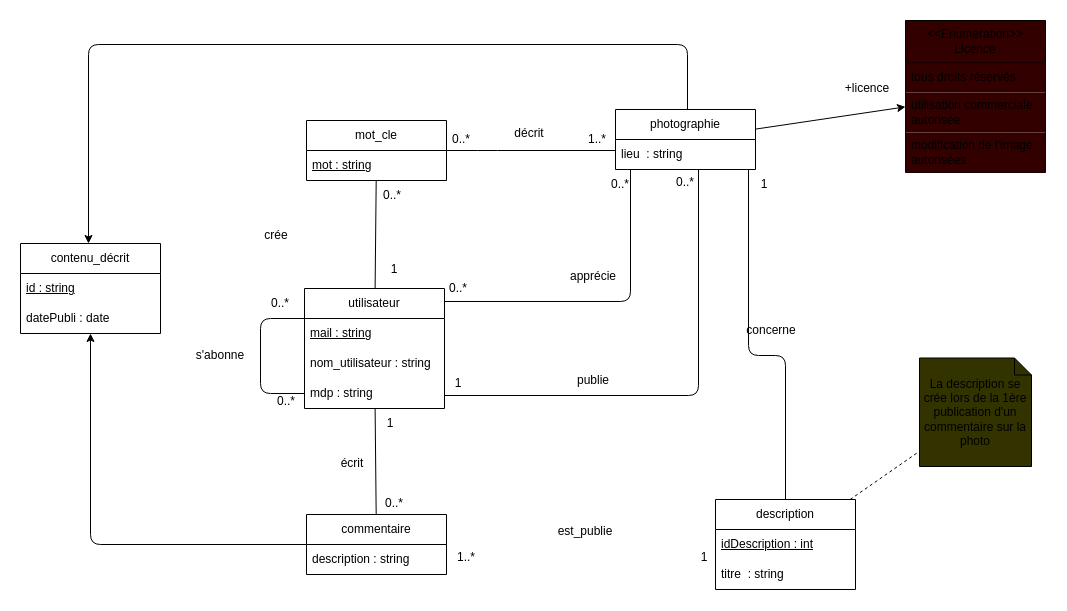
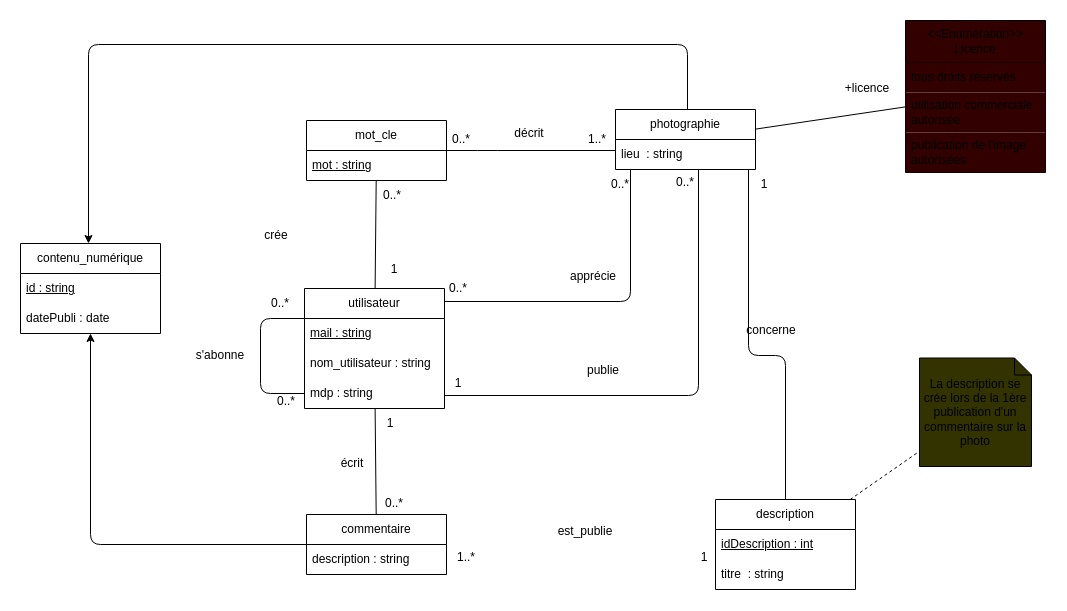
(897, 108) -> (899, 108)
(977, 153) -> (977, 153)
(91, 259) -> (91, 259)
(594, 381) -> (604, 371)
